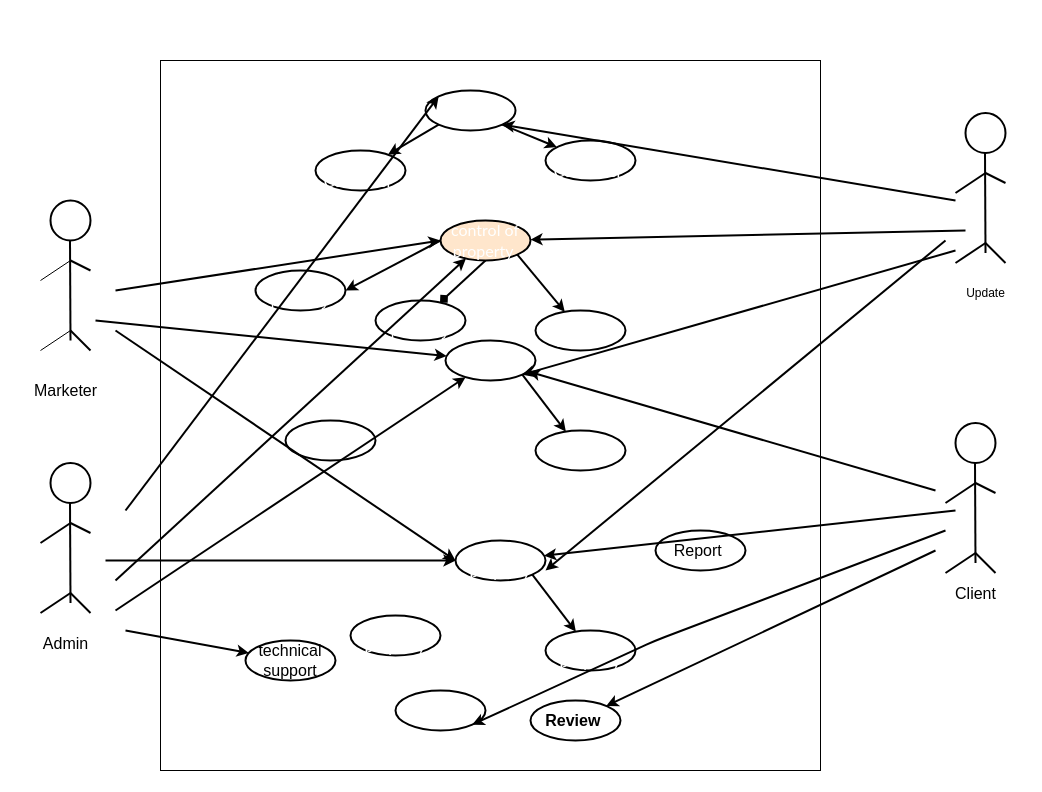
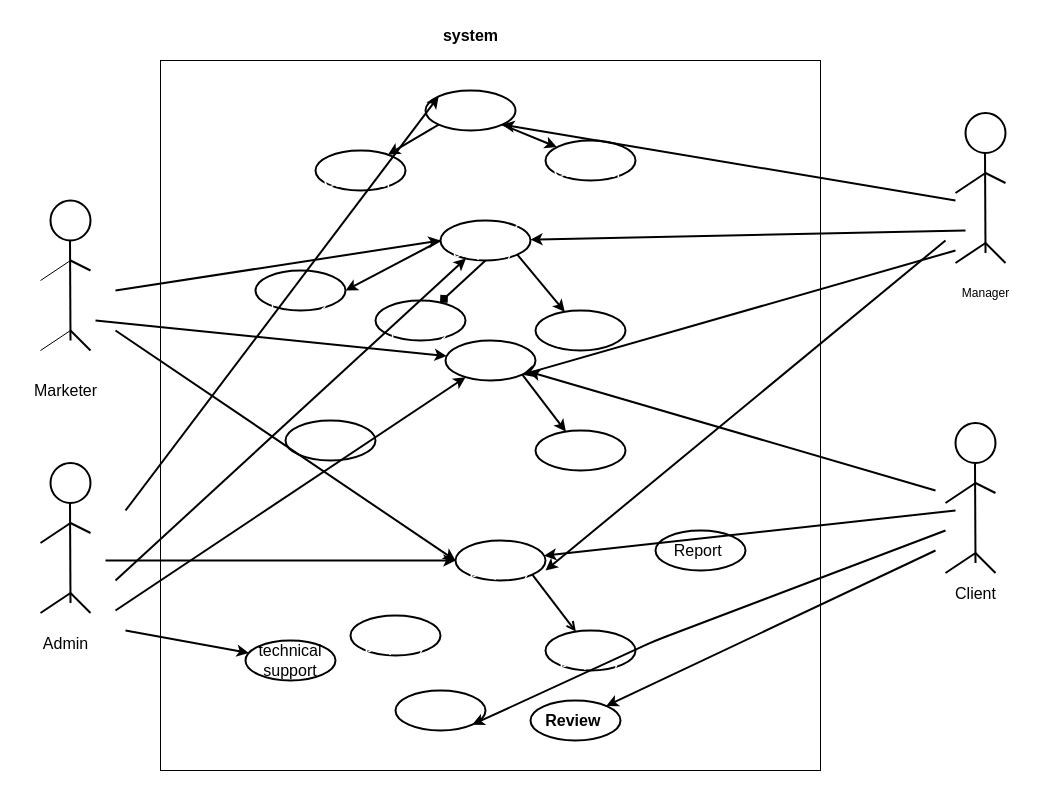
none -> (471, 36)
(486, 241) -> (486, 241)
(986, 294) -> (986, 294)
(570, 623) -> (570, 624)
